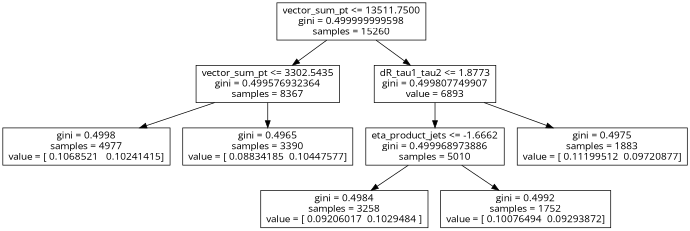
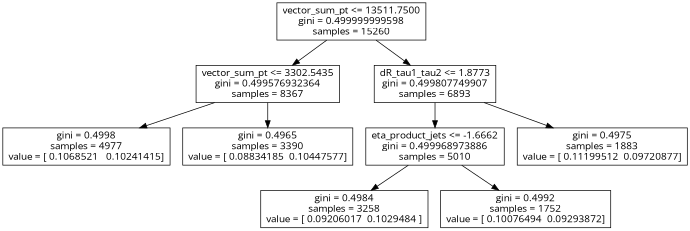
(435, 84) -> (435, 84)
